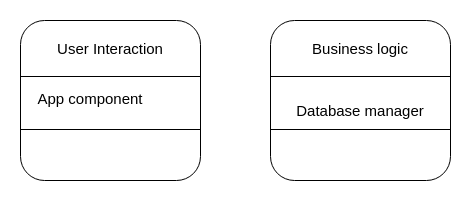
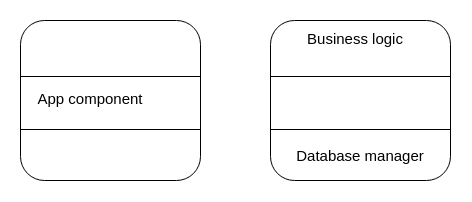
(111, 49) -> none
(361, 49) -> (356, 39)
(361, 111) -> (361, 156)
